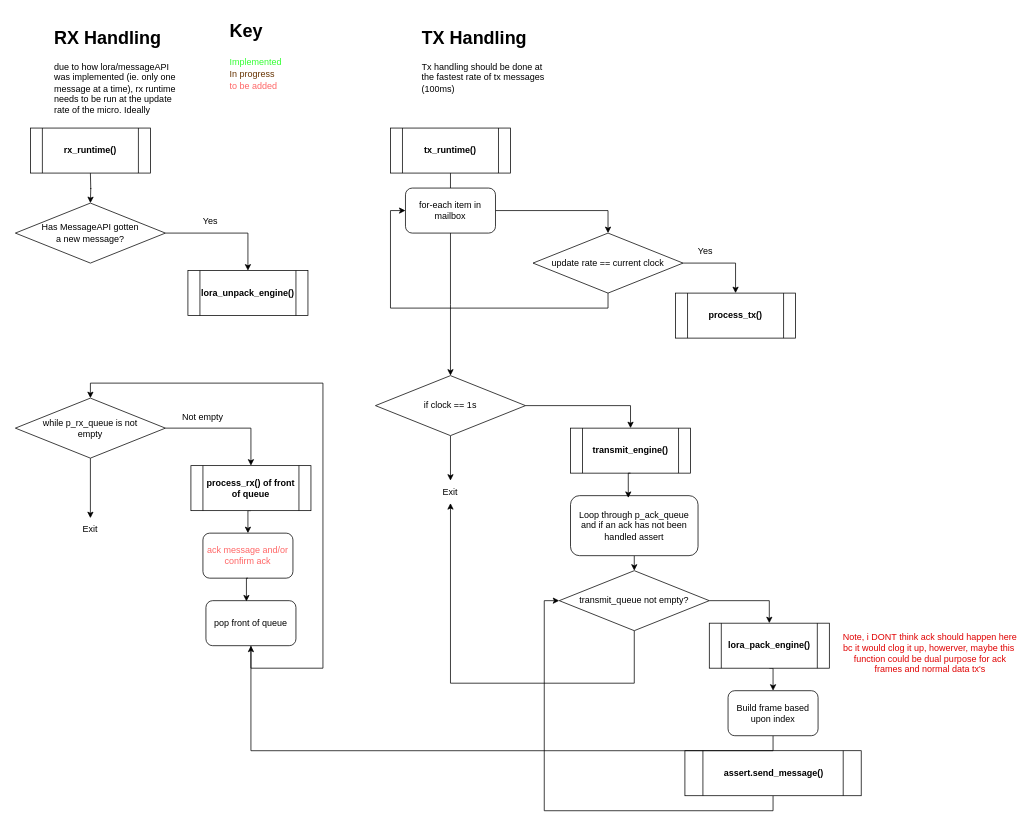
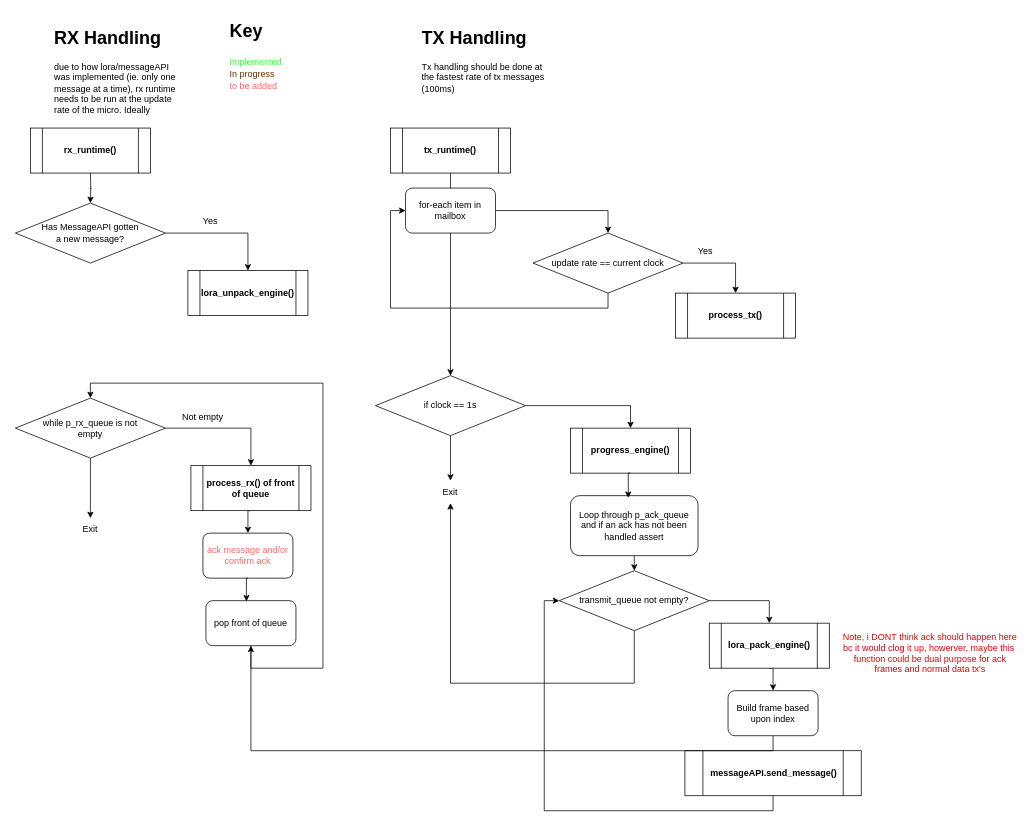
(630, 450) -> (630, 450)
(774, 773) -> (774, 773)
